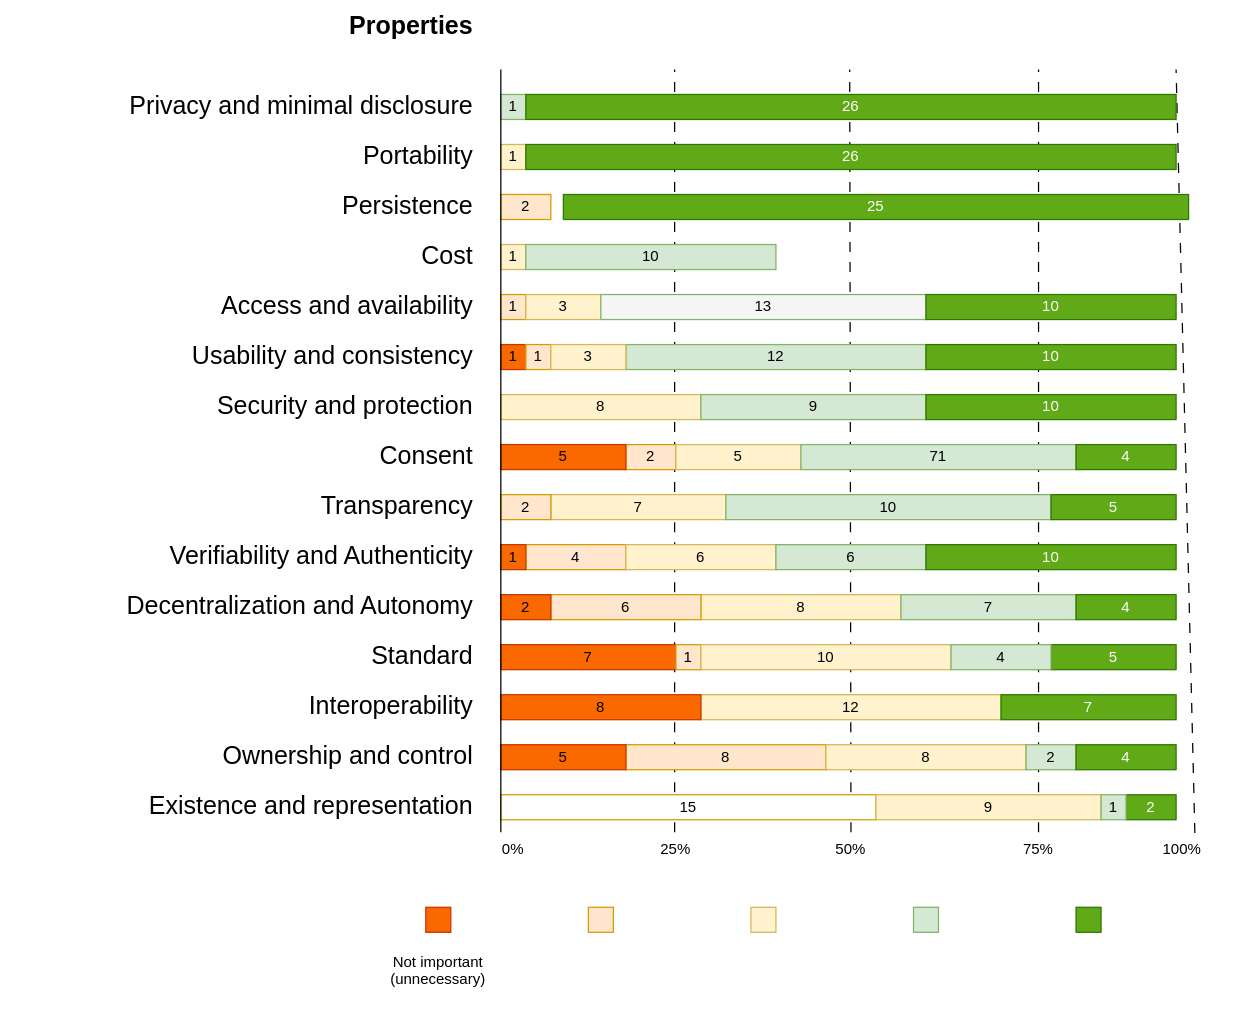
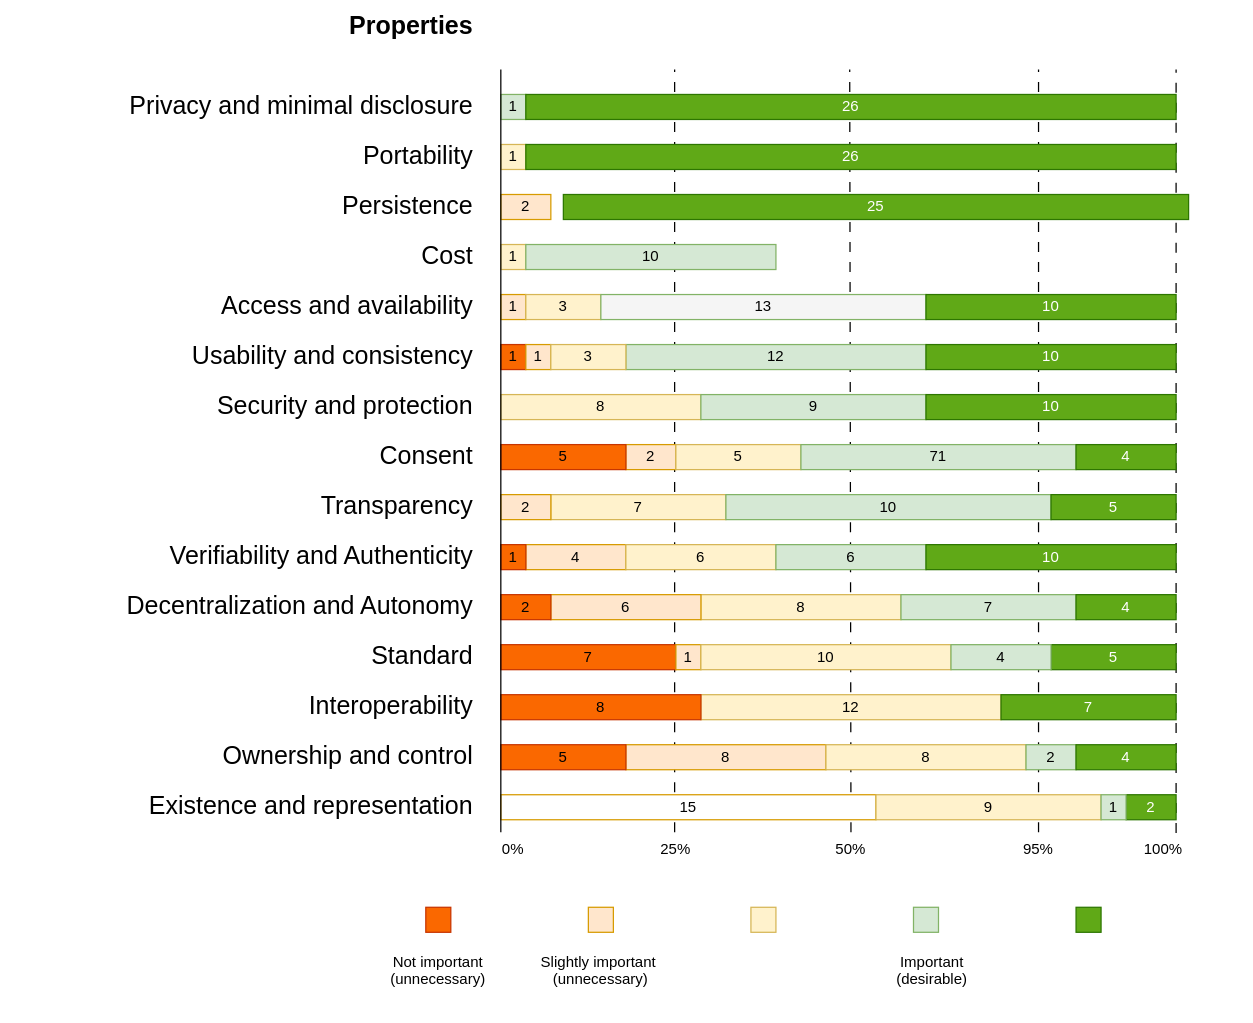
(1038, 850) -> (1038, 850)
(1182, 857) -> (1163, 857)
none -> (601, 969)
none -> (932, 969)
